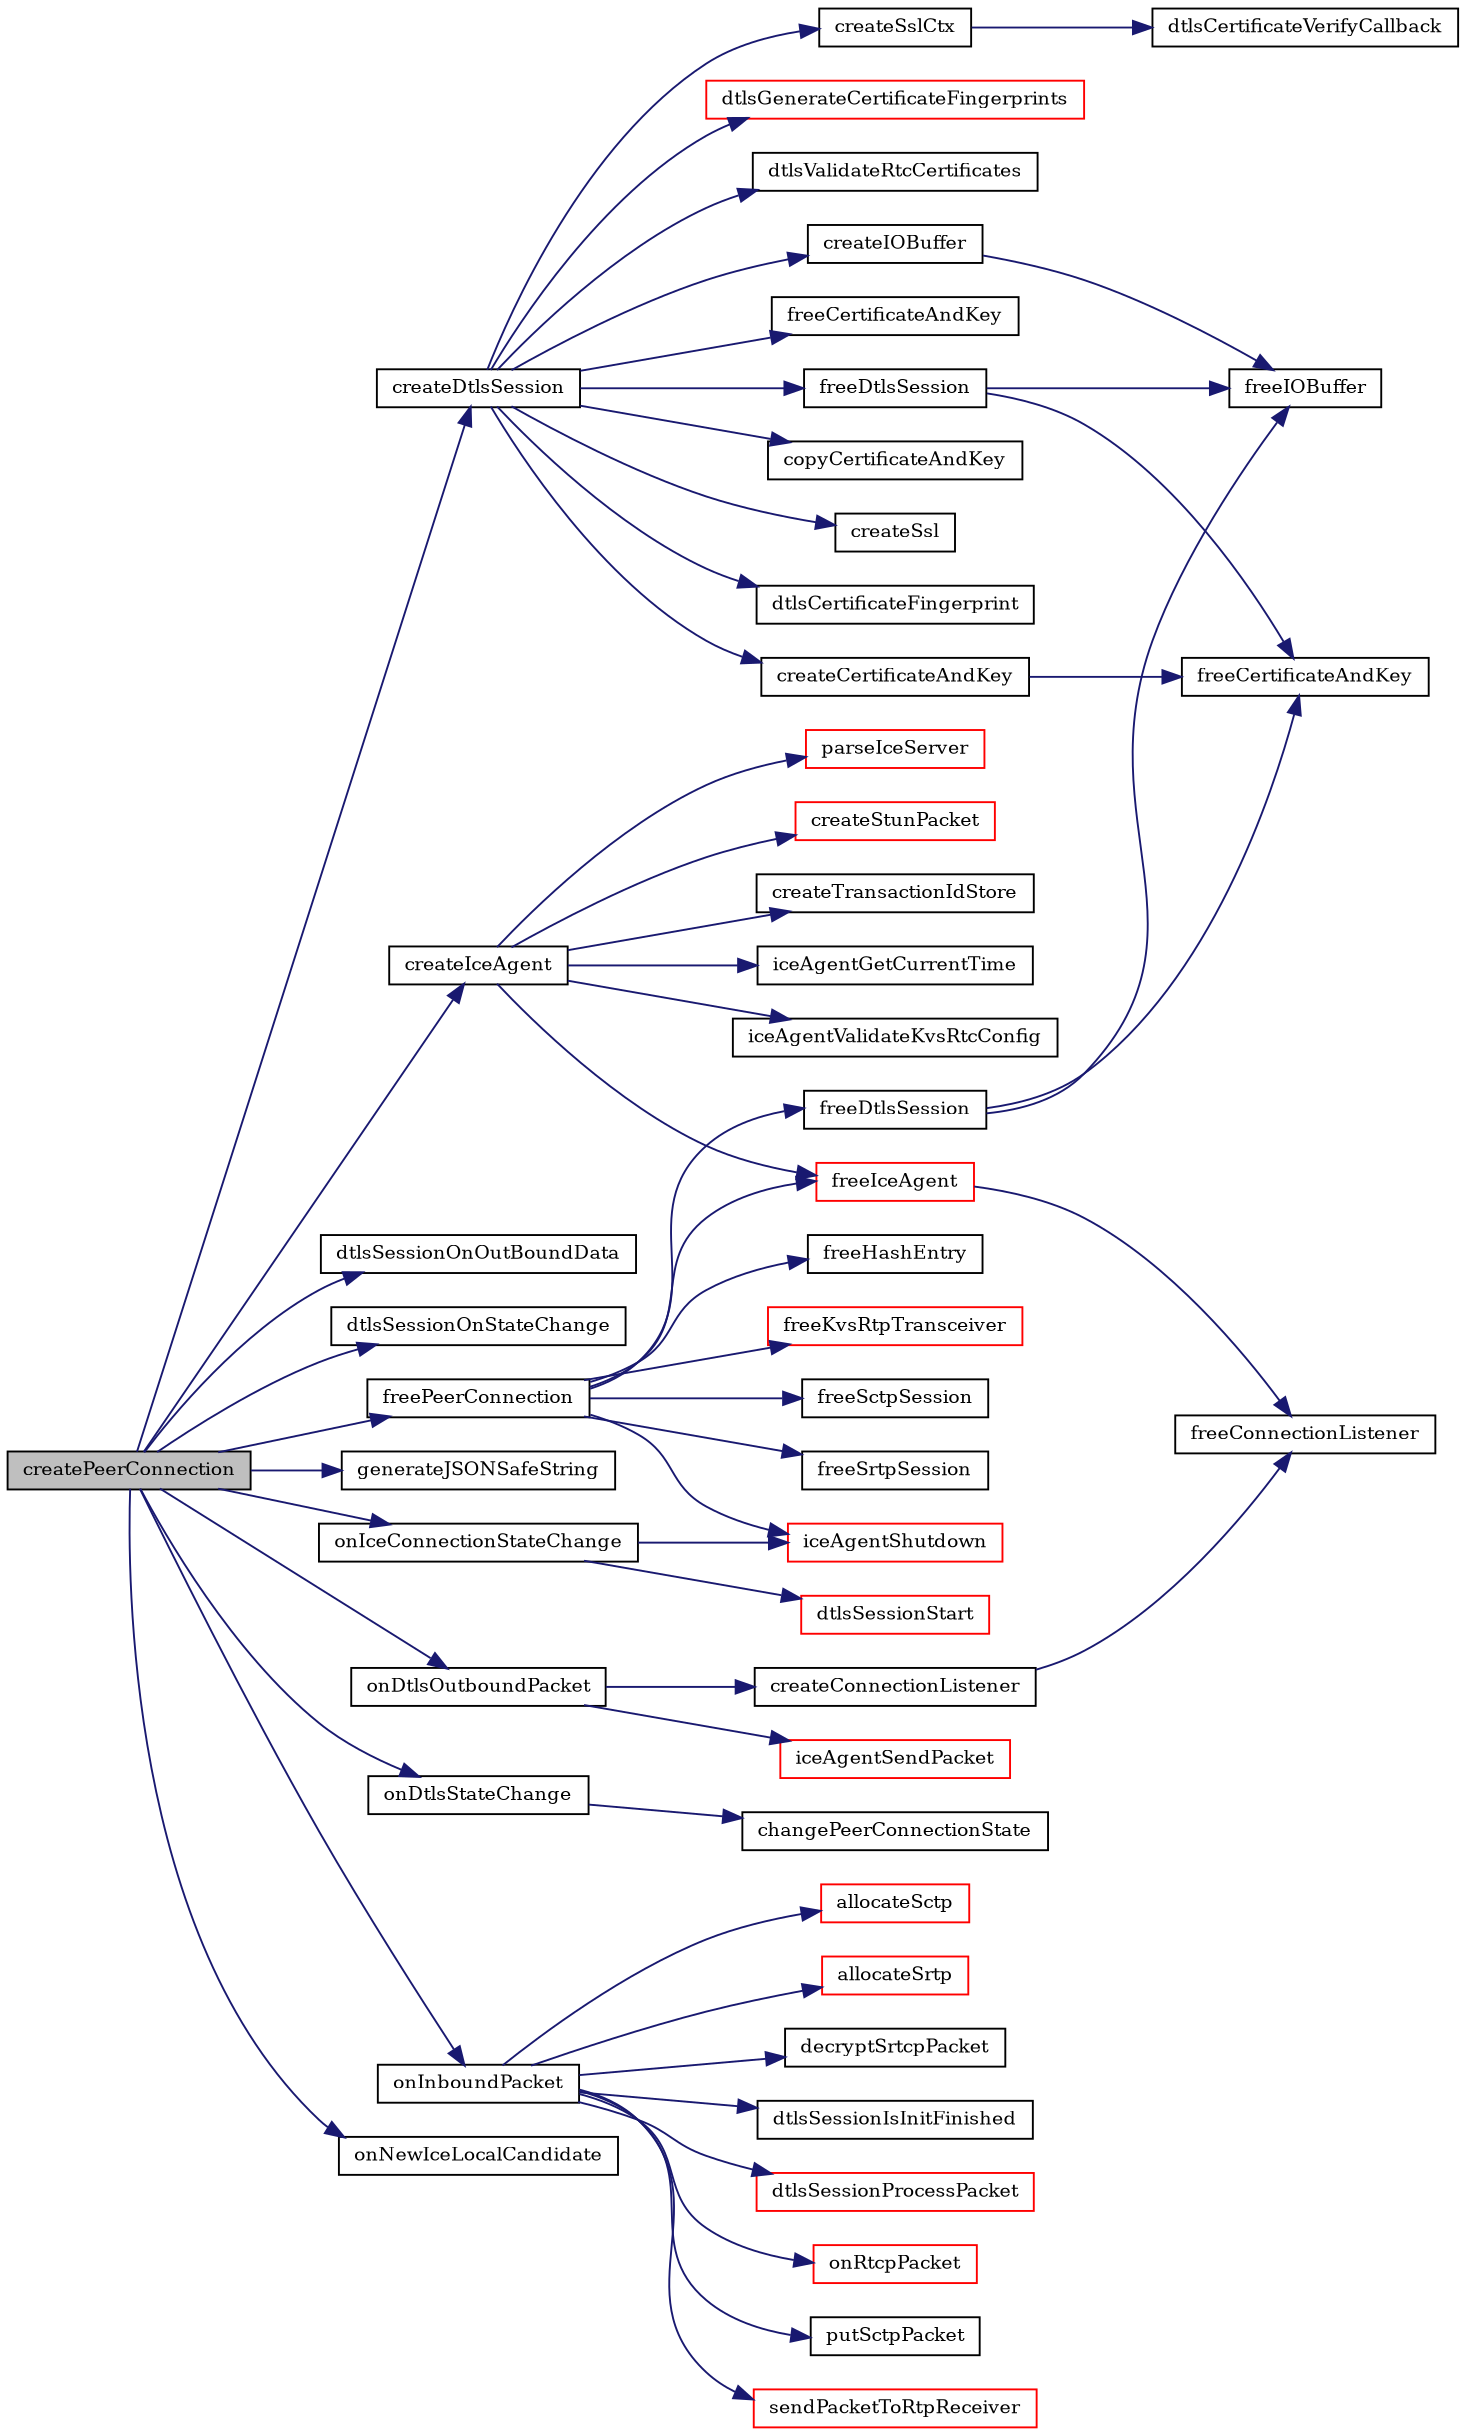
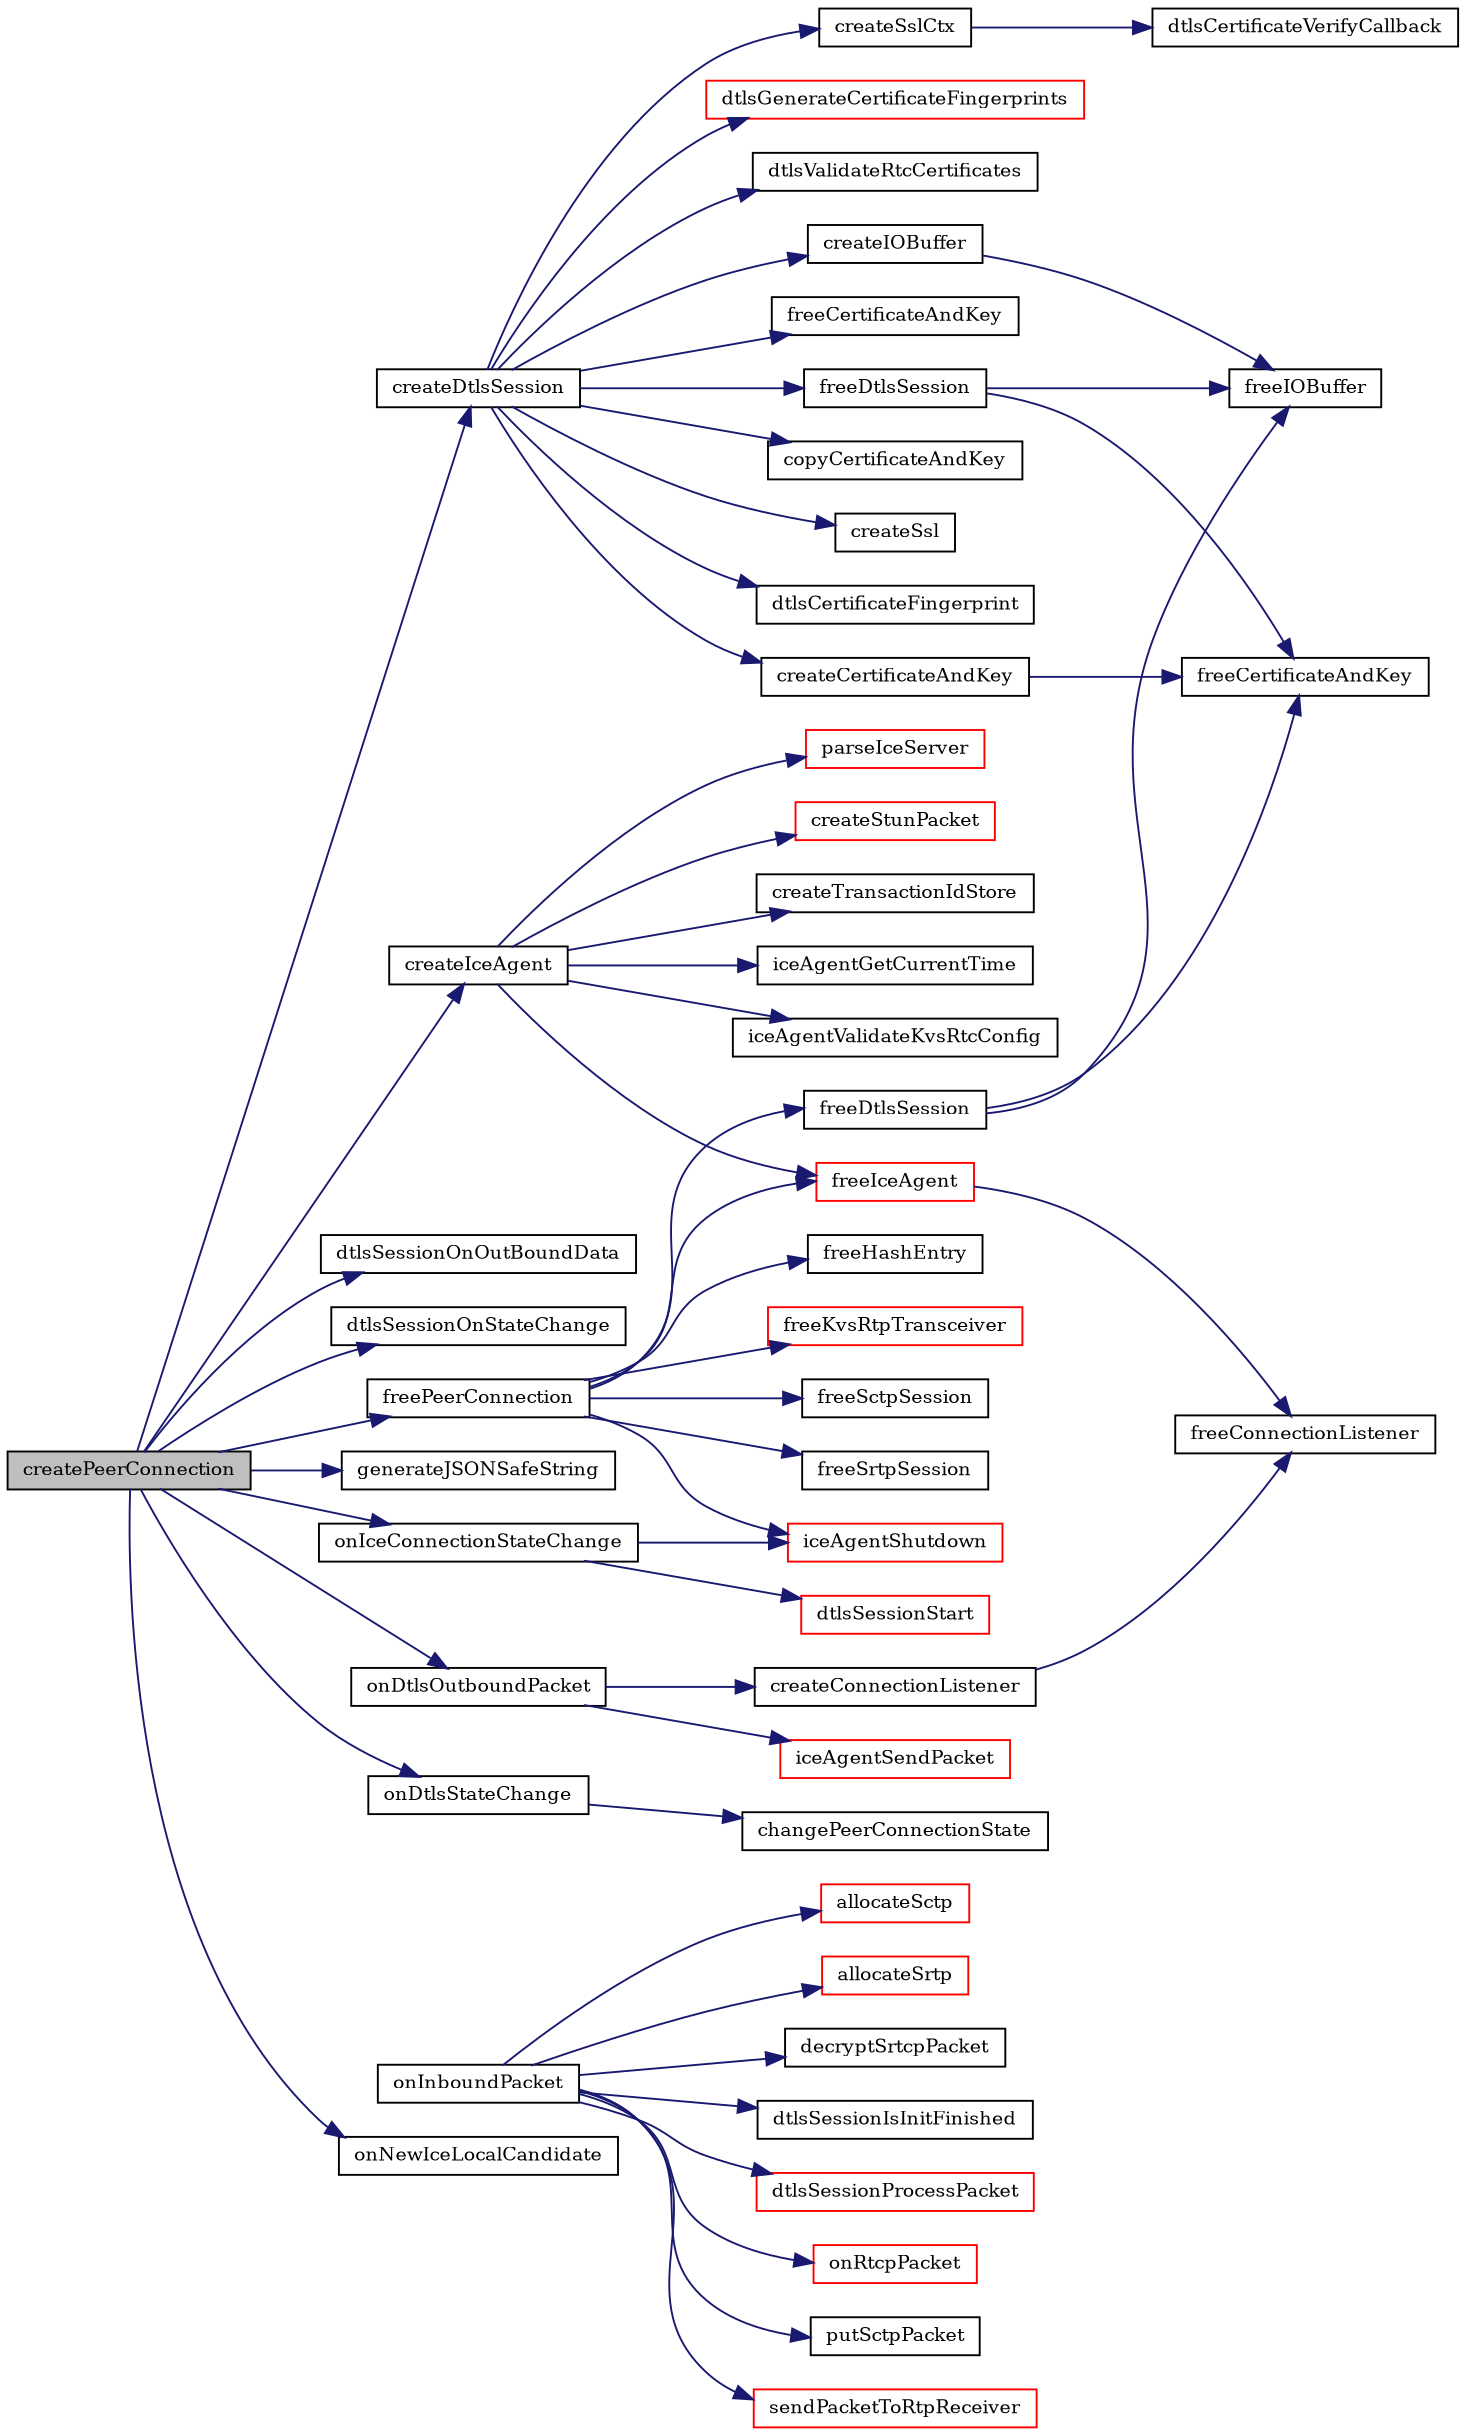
(287, 1774) -> none
